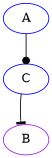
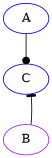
(20, 107) -> (32, 111)
